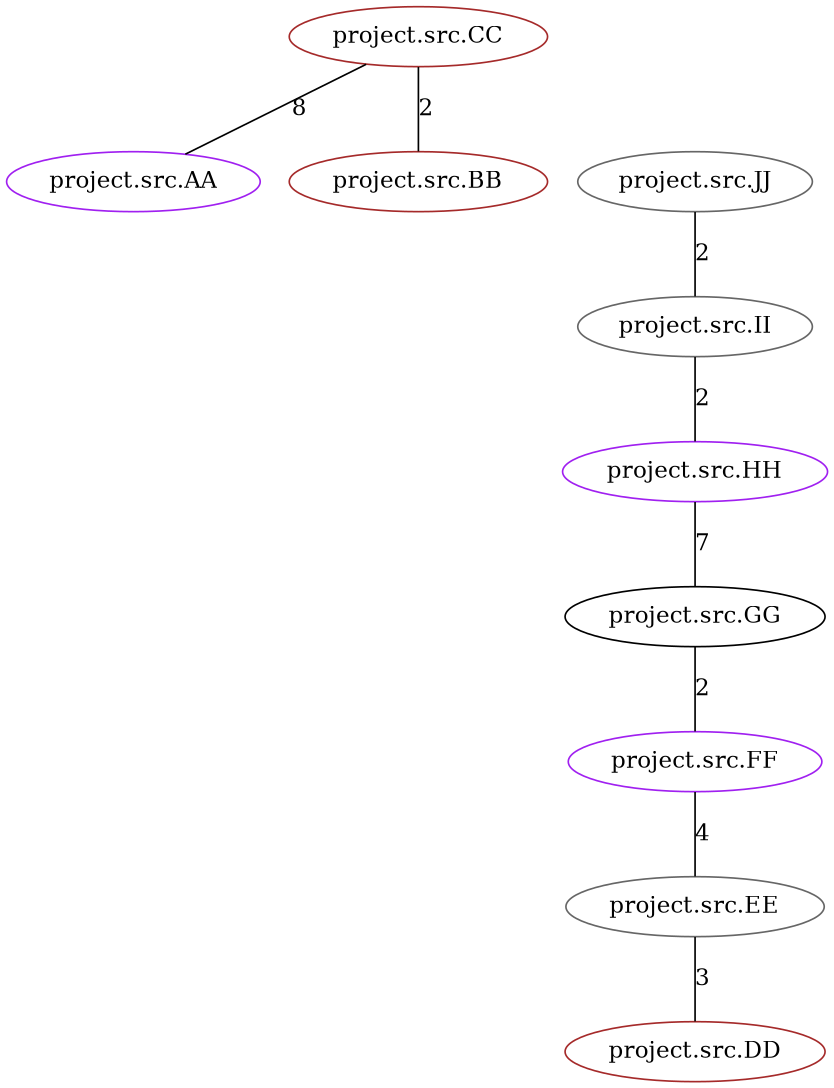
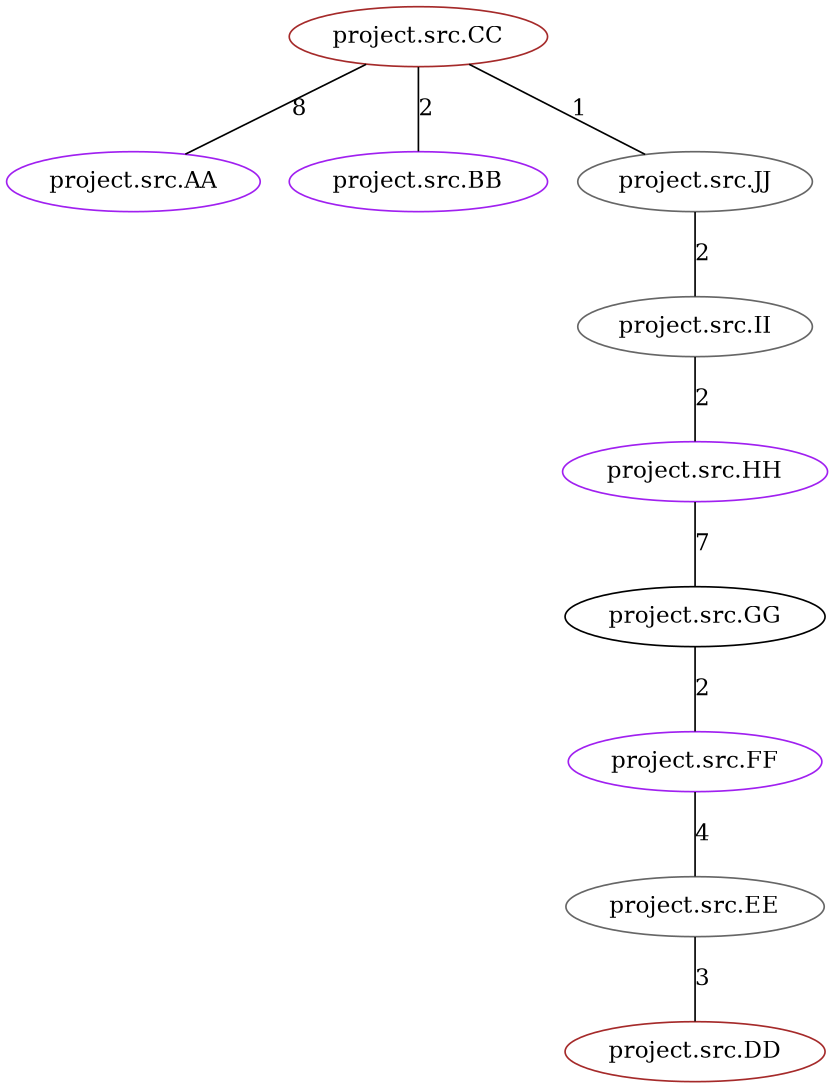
none -> (557, 109)
(418, 182) -> (418, 182)
